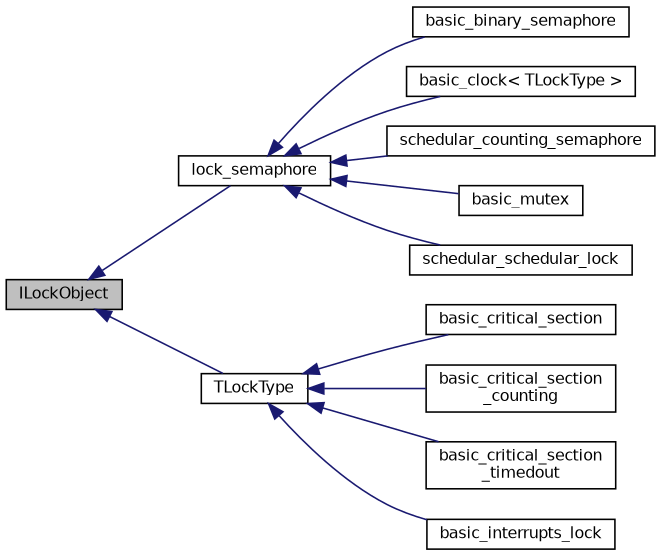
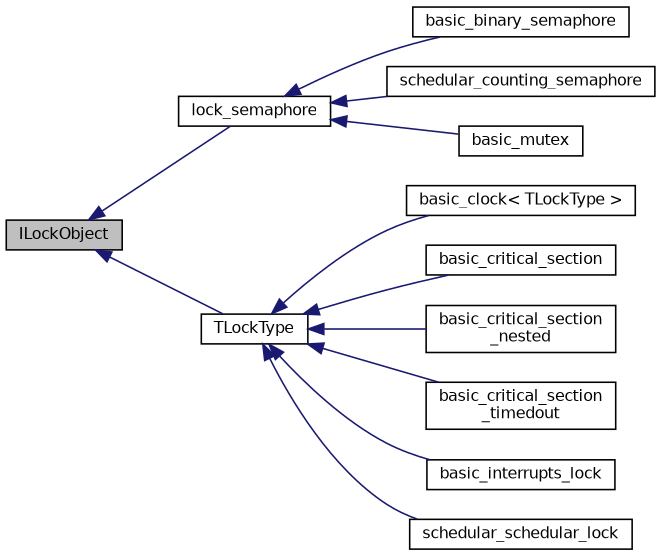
(368, 118) -> (351, 251)
(368, 223) -> (330, 452)
(521, 389) -> (521, 329)
